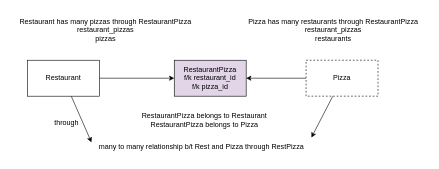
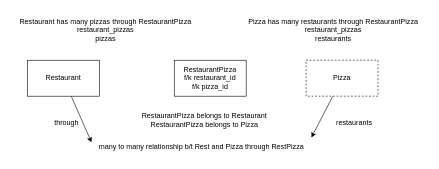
(168, 78) -> none
(210, 78) -> (210, 78)
(251, 78) -> none
none -> (354, 123)
